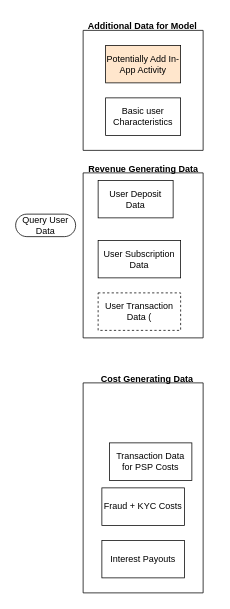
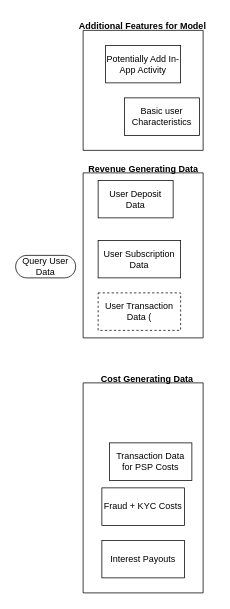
(143, 27) -> (143, 27)
(143, 64) -> (143, 64)
(143, 117) -> (162, 117)
(45, 225) -> (45, 267)
